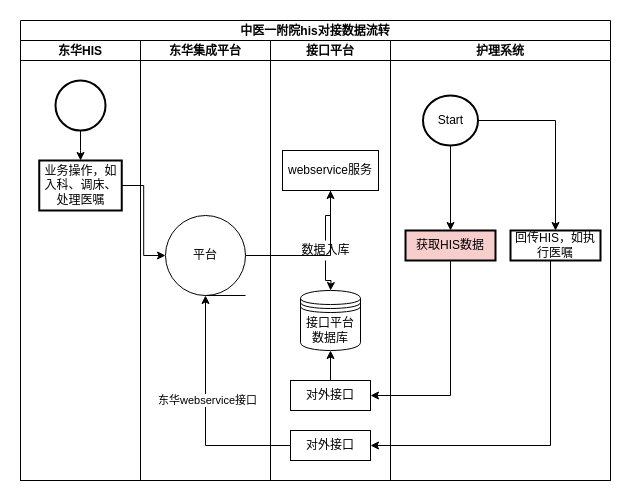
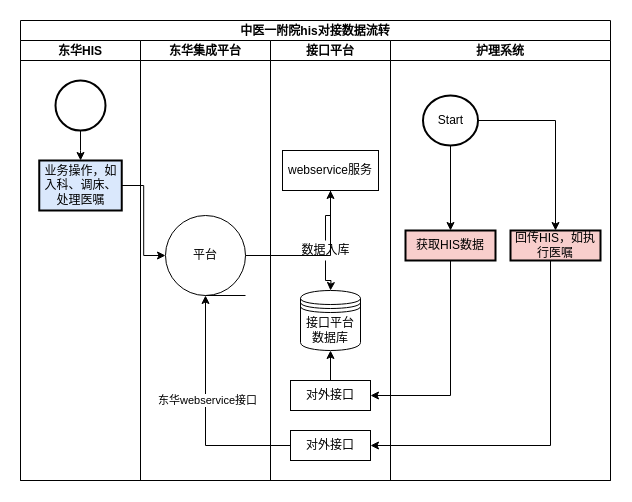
(81, 186) -> (81, 186)
(556, 246) -> (556, 246)
